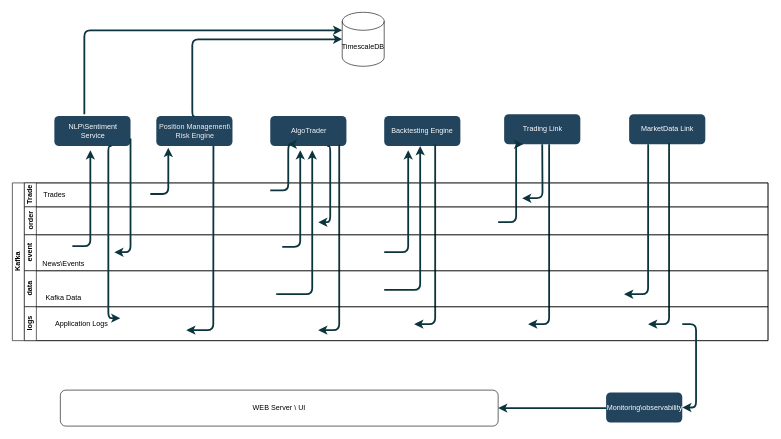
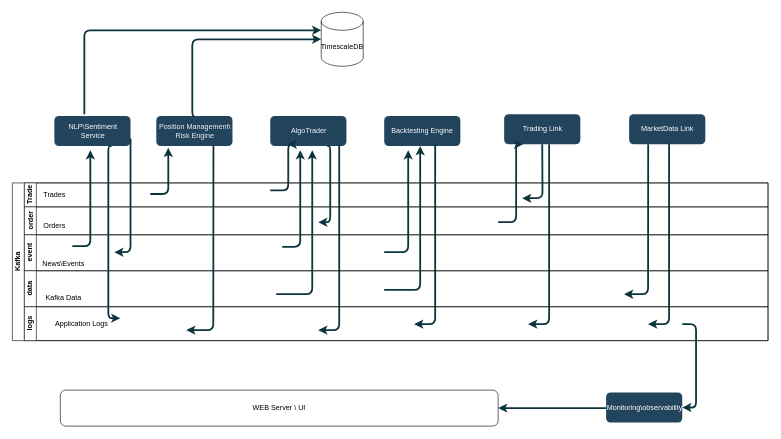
(363, 39) -> (342, 39)
none -> (54, 226)
